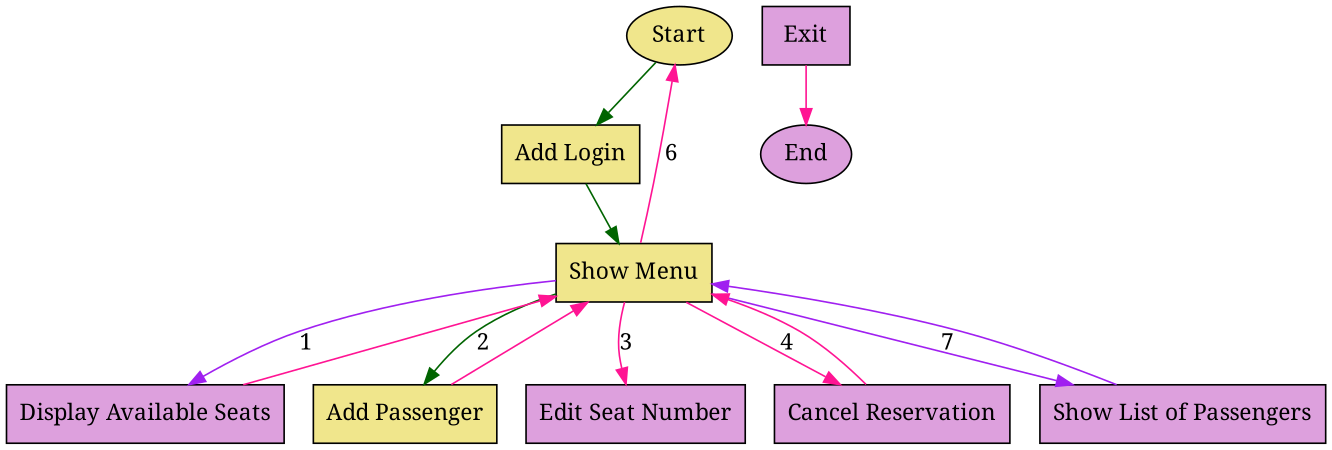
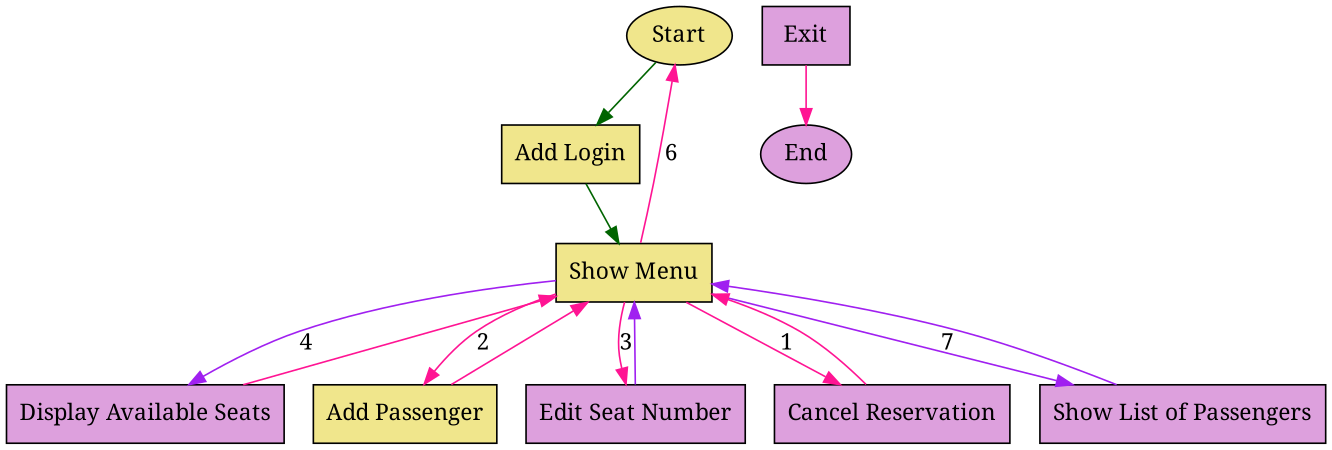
(480, 329) -> (480, 329)
(306, 343) -> (306, 343)
(787, 343) -> (787, 343)
none -> (635, 352)
